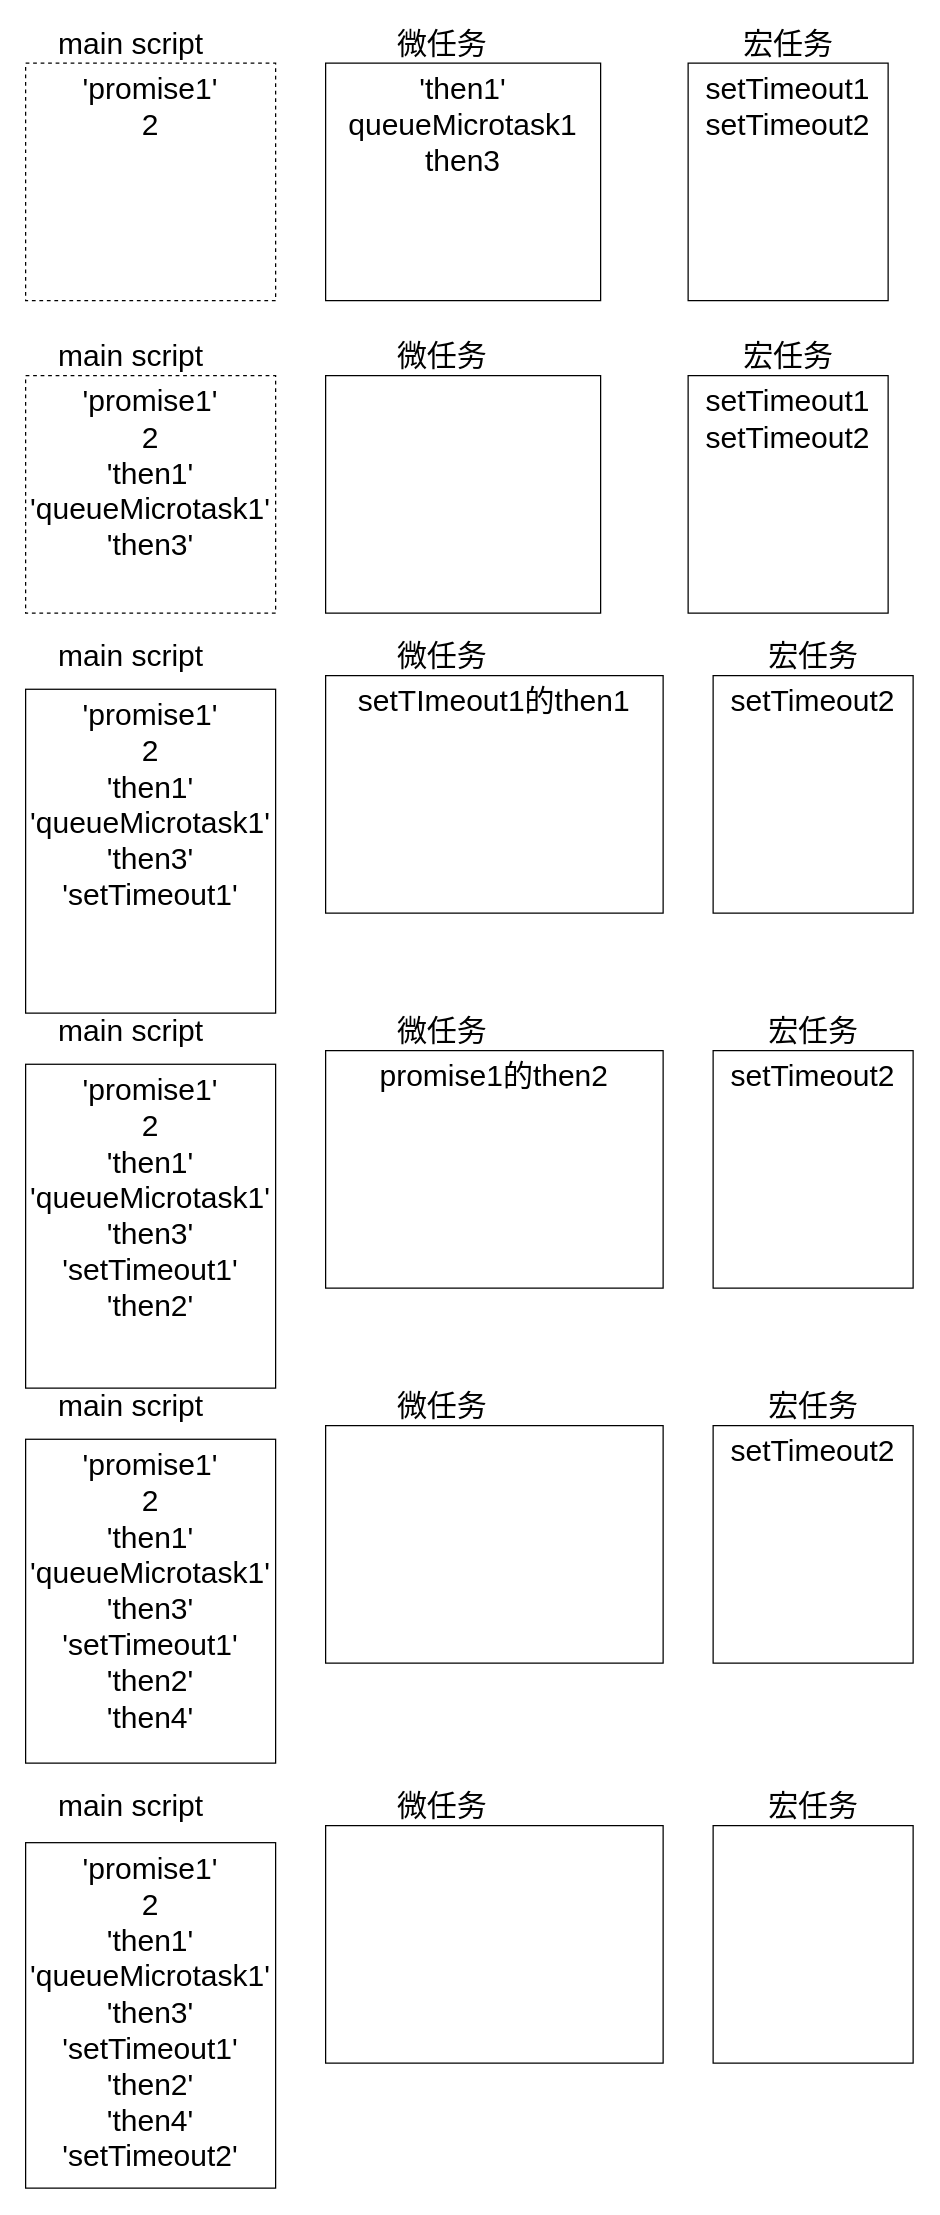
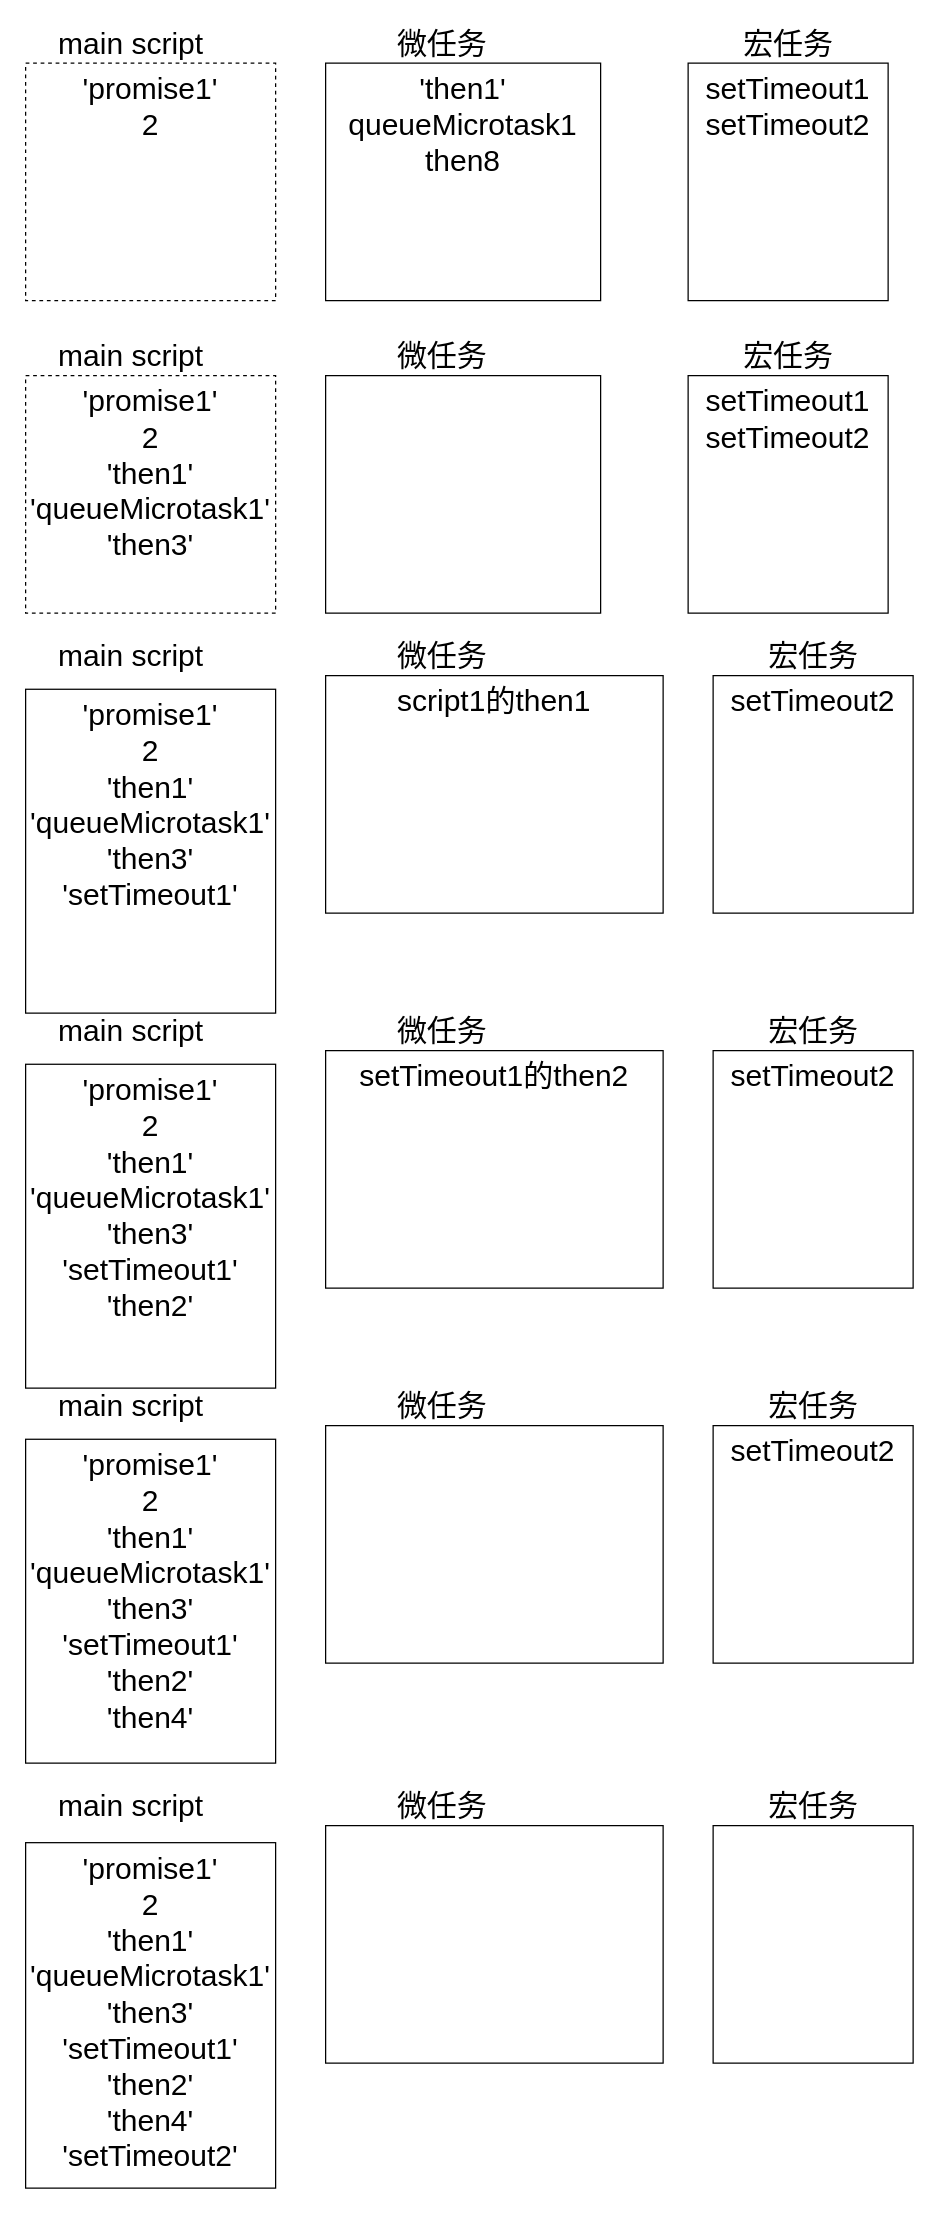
(463, 126) -> (463, 126)
(494, 702) -> (494, 702)
(494, 1077) -> (494, 1077)
